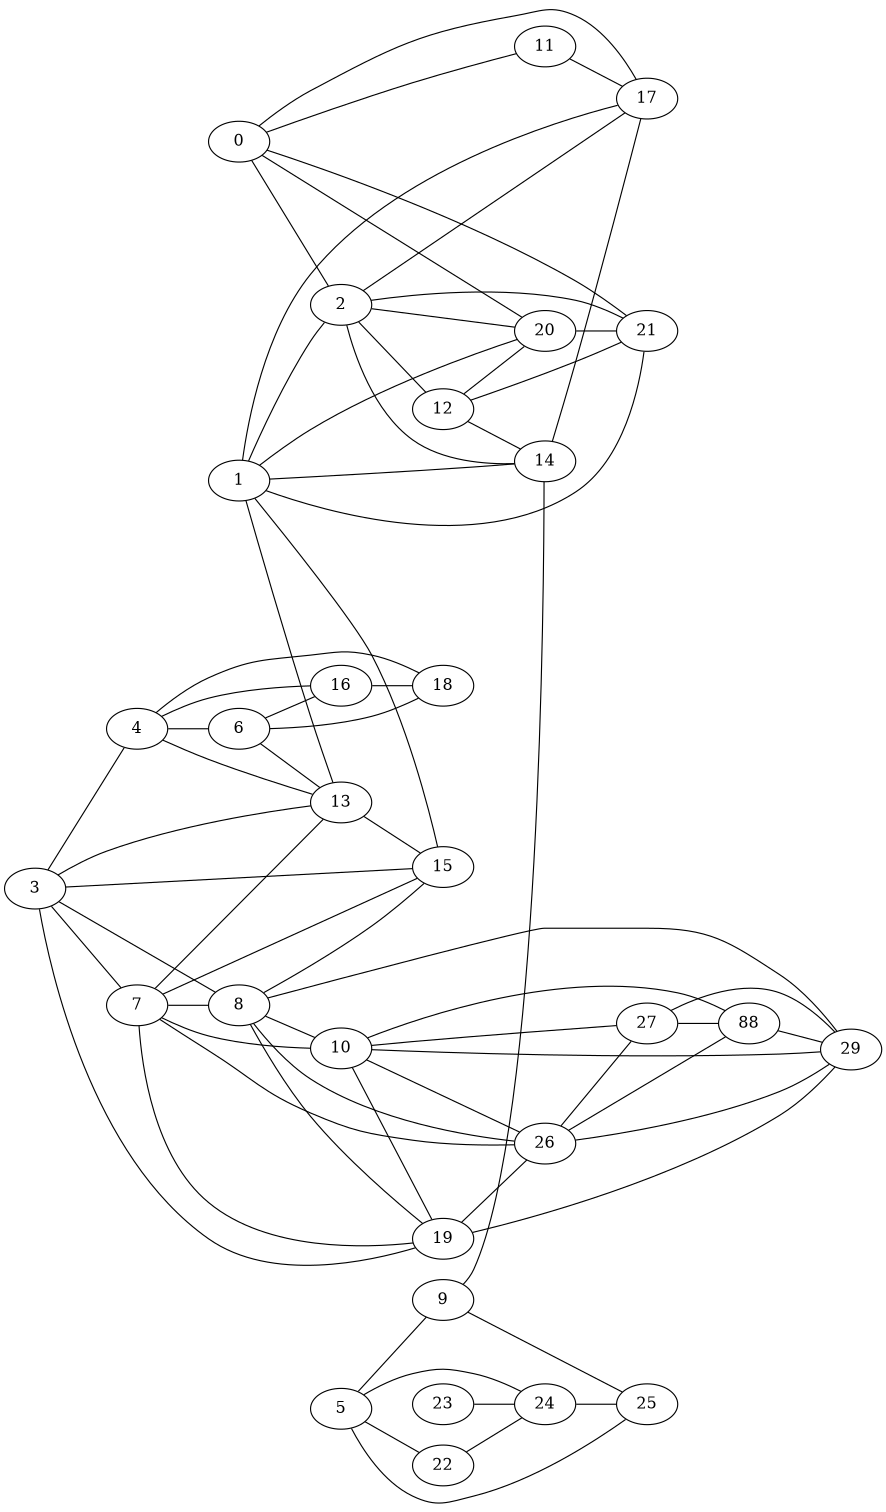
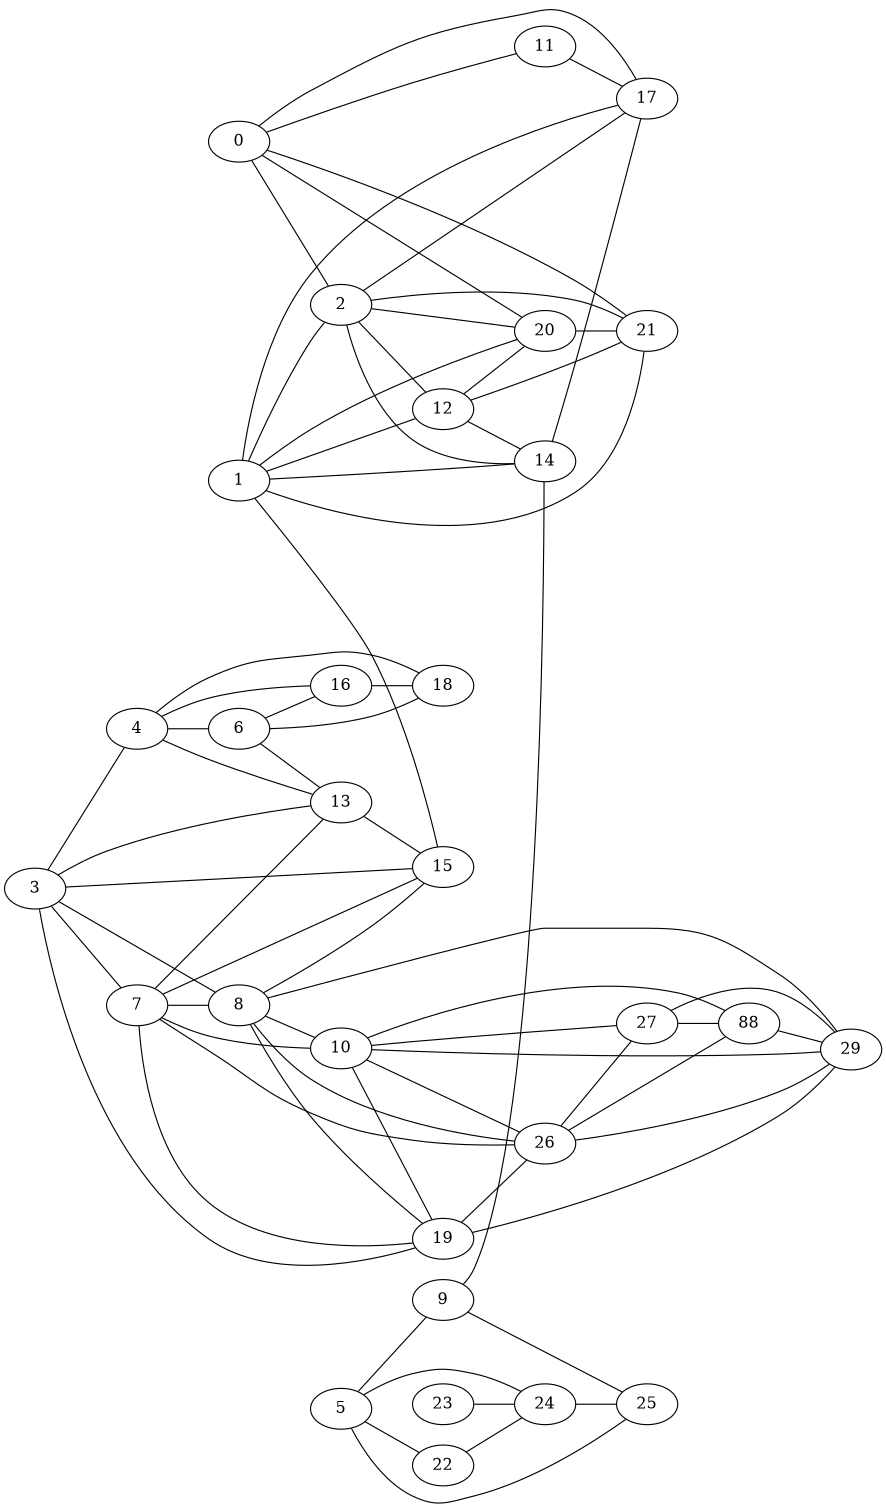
(288, 642) -> (341, 445)
